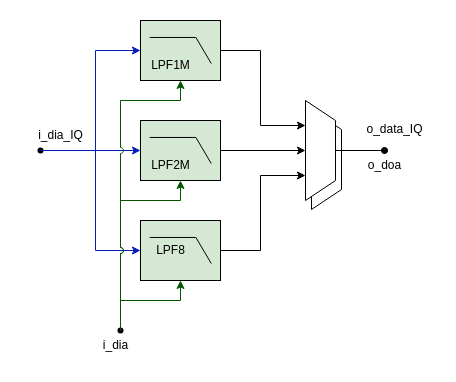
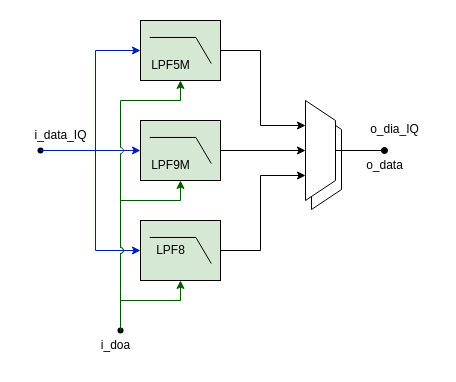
(171, 66) -> (171, 66)
(395, 130) -> (395, 130)
(61, 136) -> (61, 136)
(171, 166) -> (171, 166)
(385, 166) -> (385, 166)
(116, 346) -> (116, 346)
